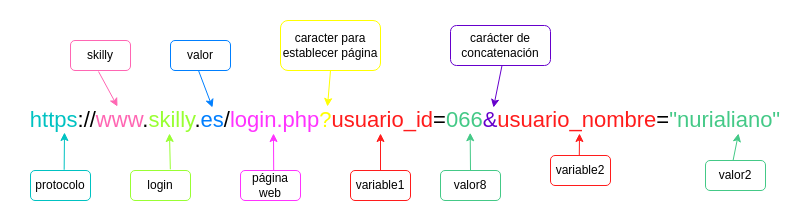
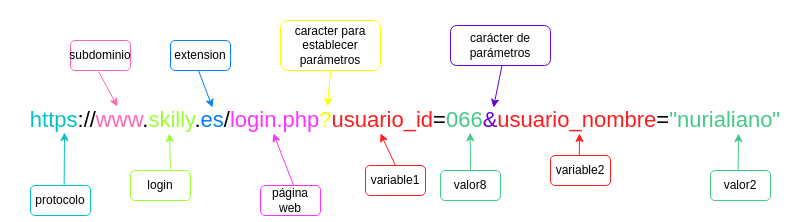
(331, 46) -> (331, 46)
(501, 46) -> (501, 46)
(101, 56) -> (101, 56)
(201, 56) -> (201, 56)
(736, 176) -> (741, 186)
(61, 186) -> (61, 201)
(271, 186) -> (291, 201)
(381, 186) -> (396, 181)
